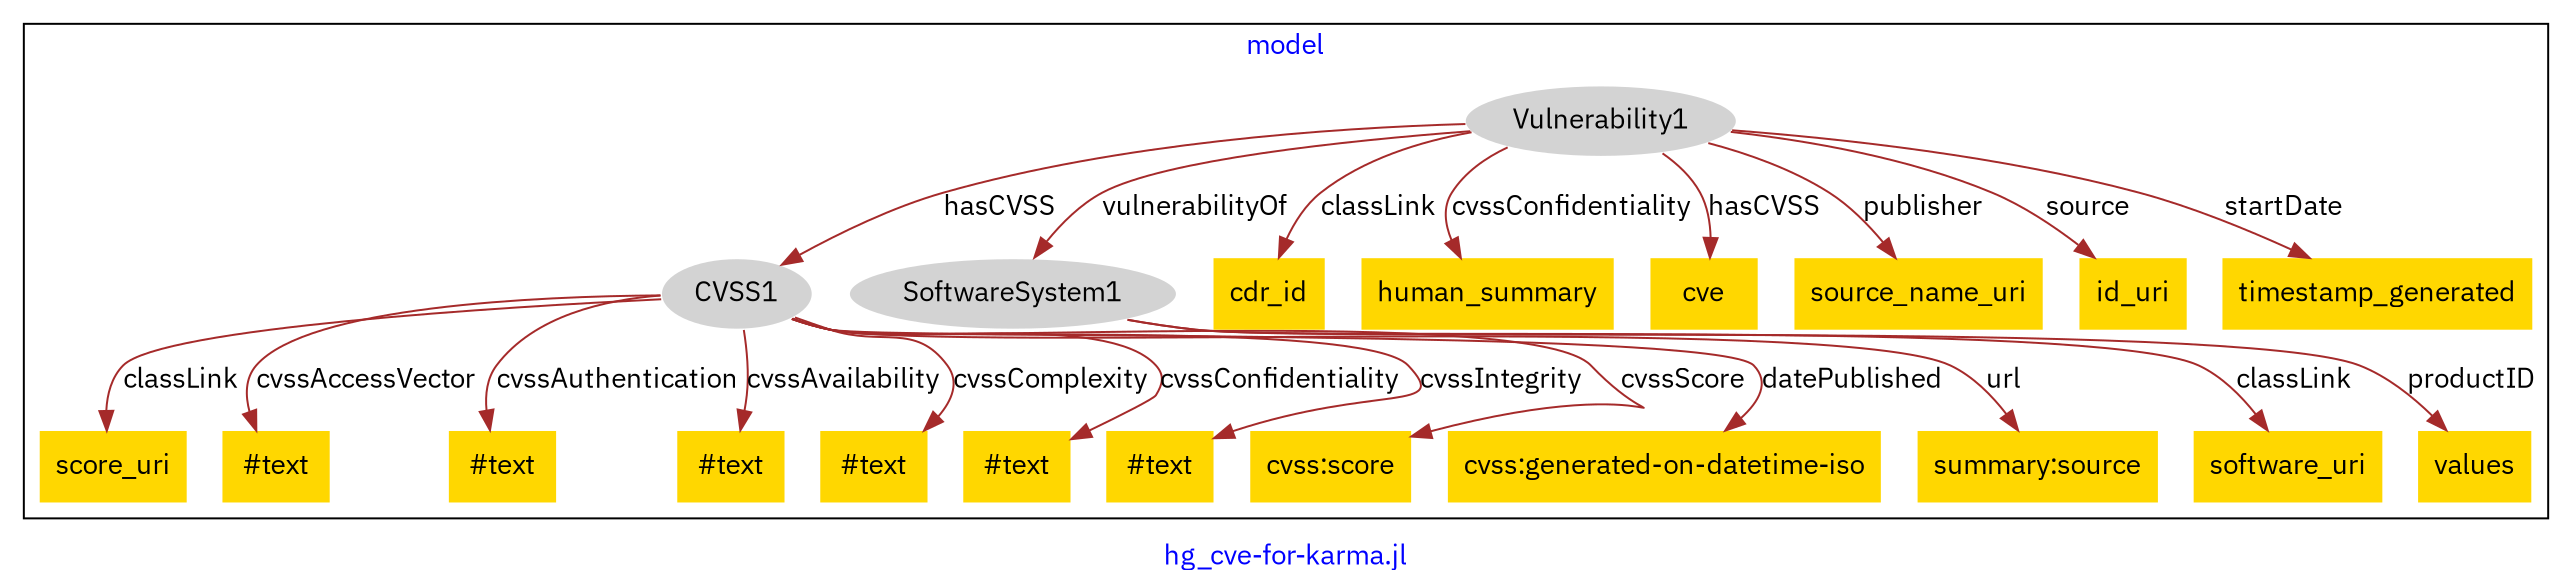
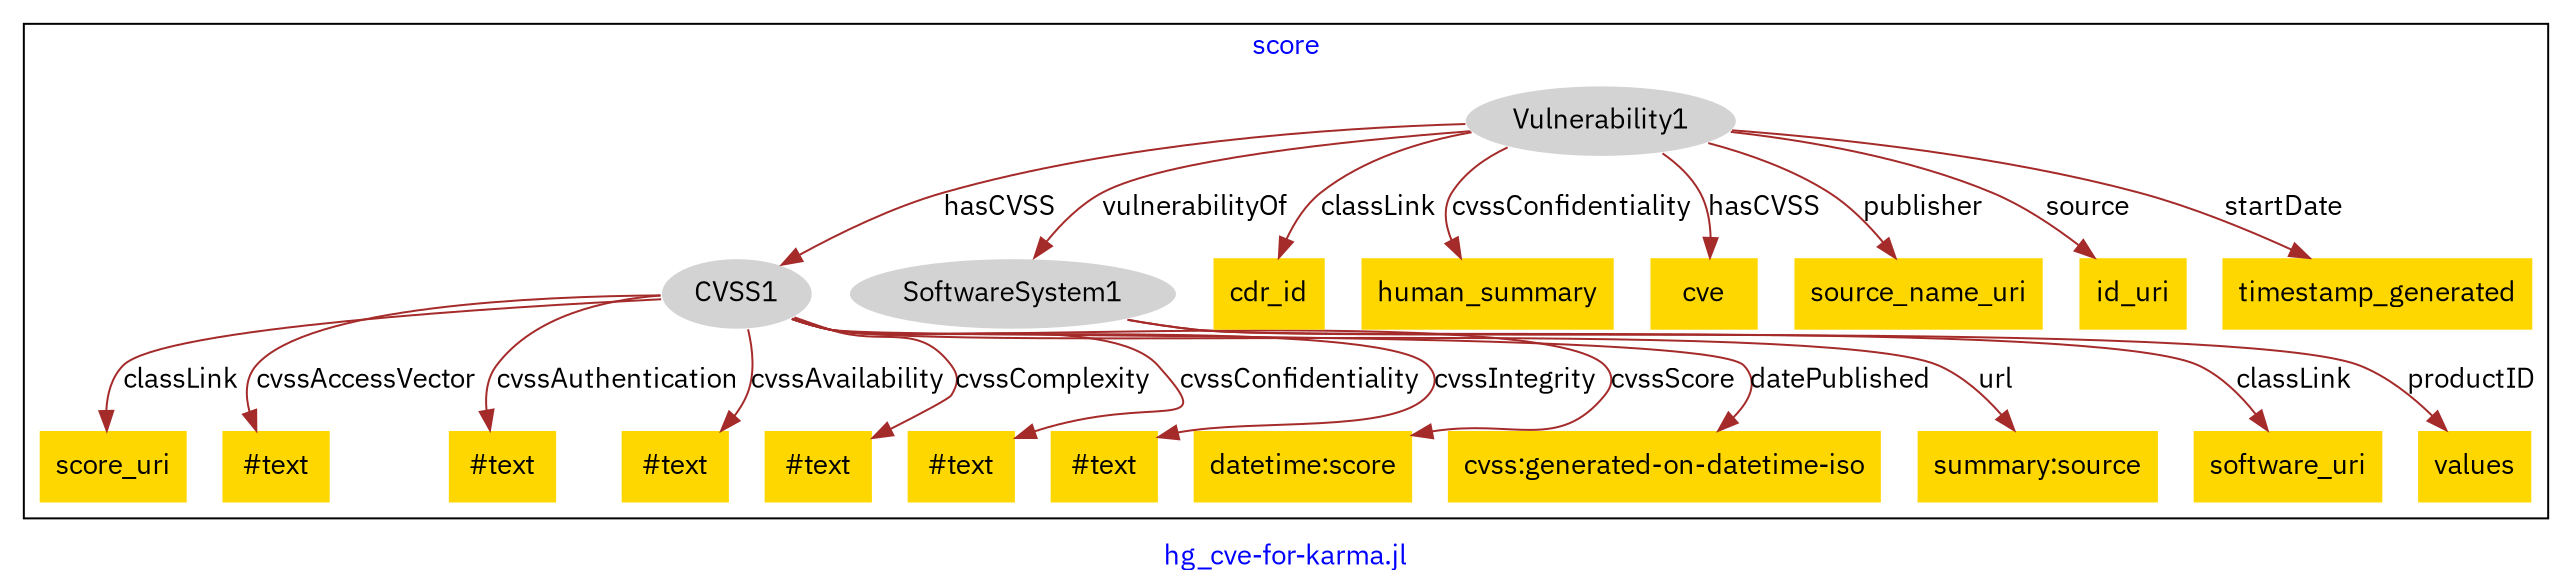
(1286, 47) -> (1286, 47)
(1331, 467) -> (1303, 467)
